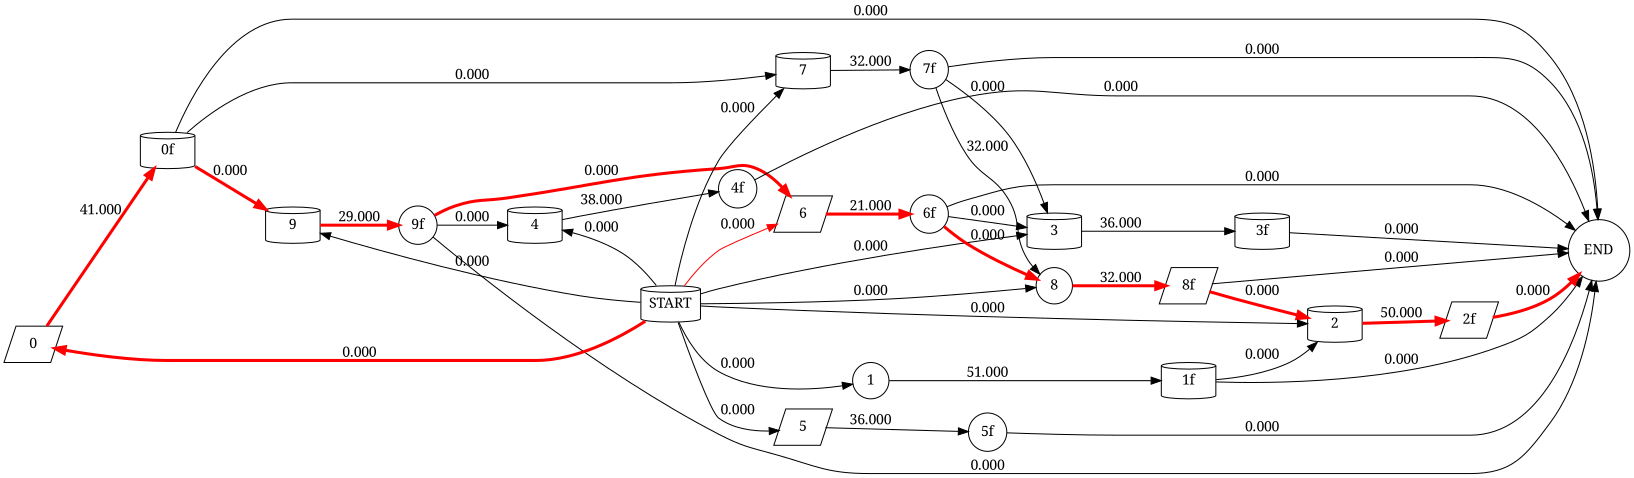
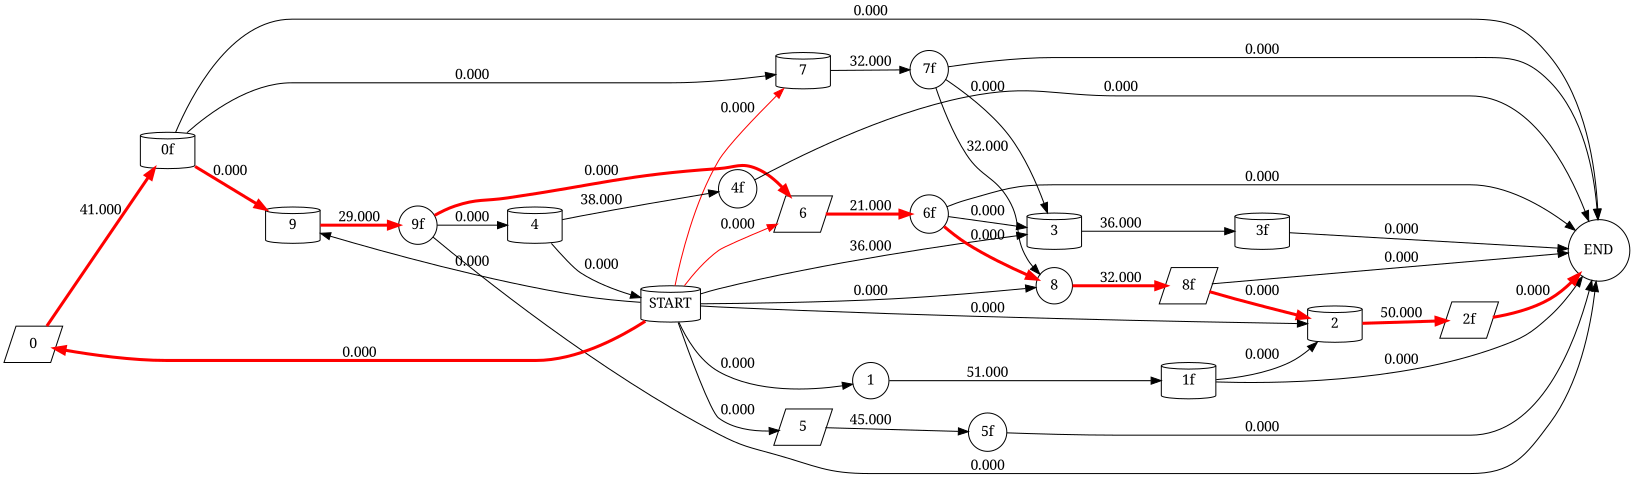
(708, 181) -> (708, 181)
(871, 247) -> (871, 247)
(619, 251) -> (586, 276)
(871, 421) -> (871, 421)
